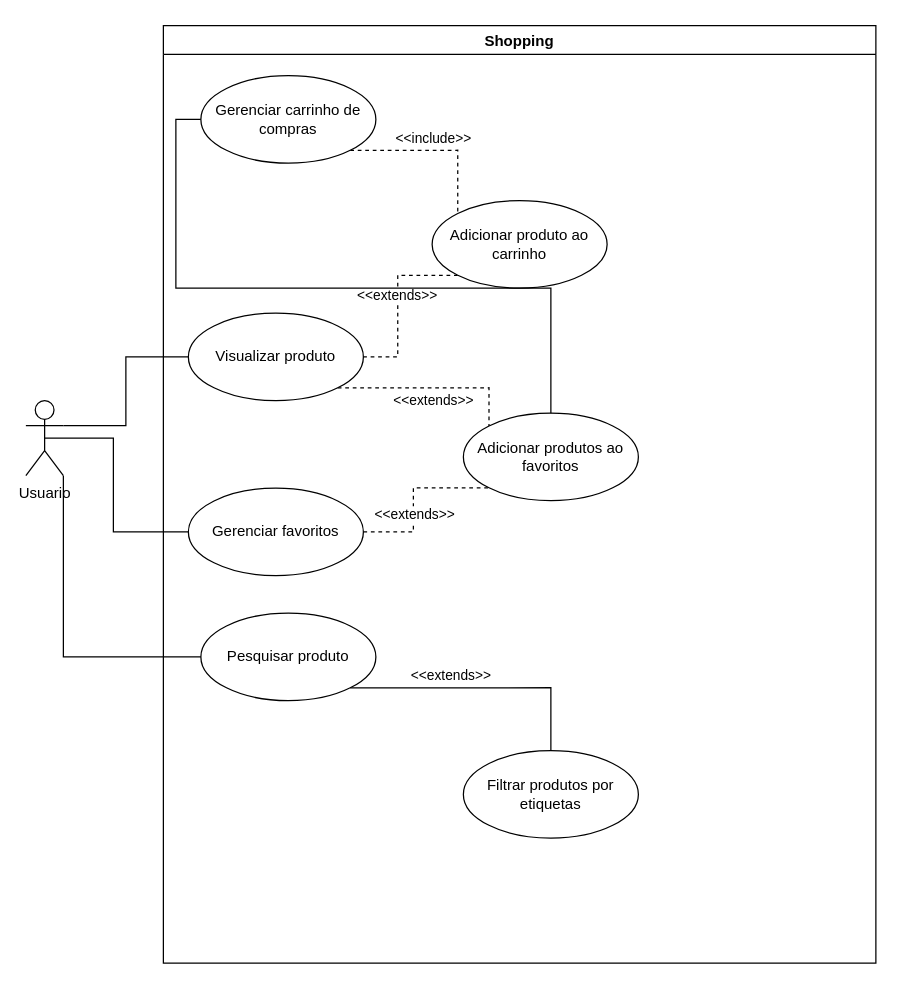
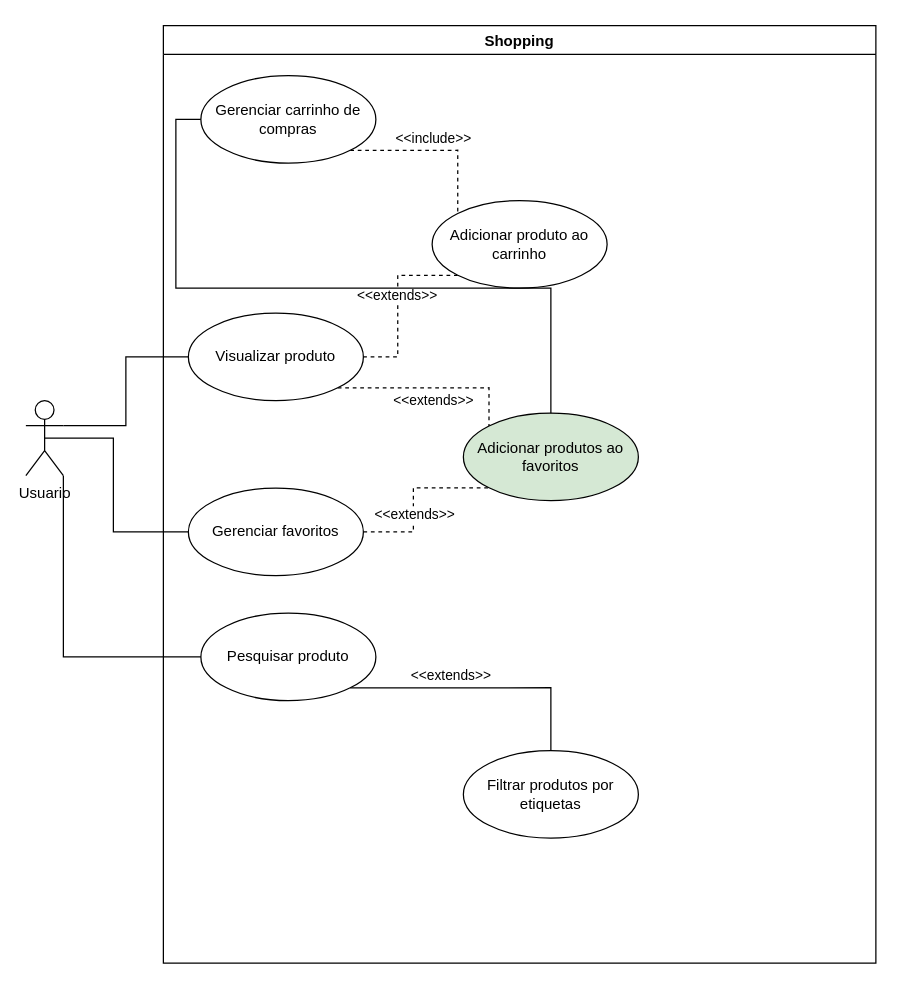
(551, 457) -> (551, 457)
